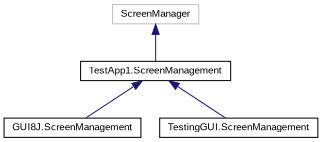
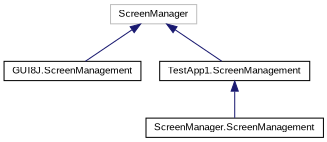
(110, 102) -> (109, 45)
(239, 128) -> (235, 128)
